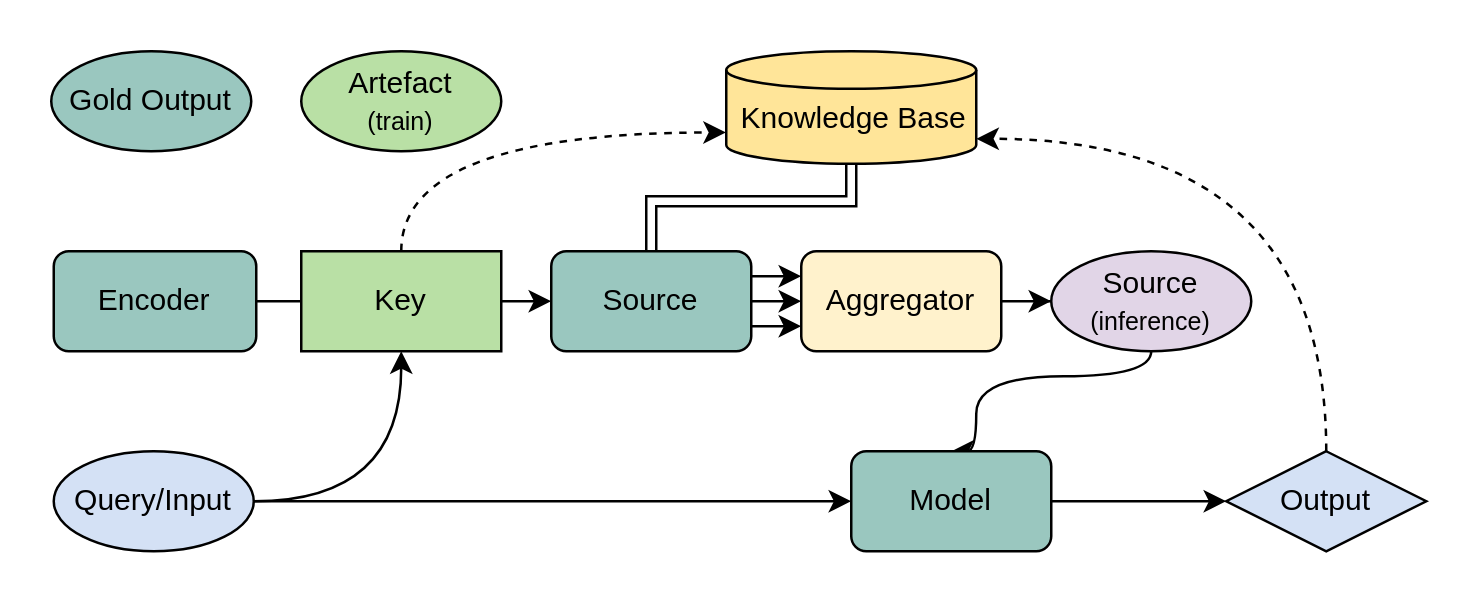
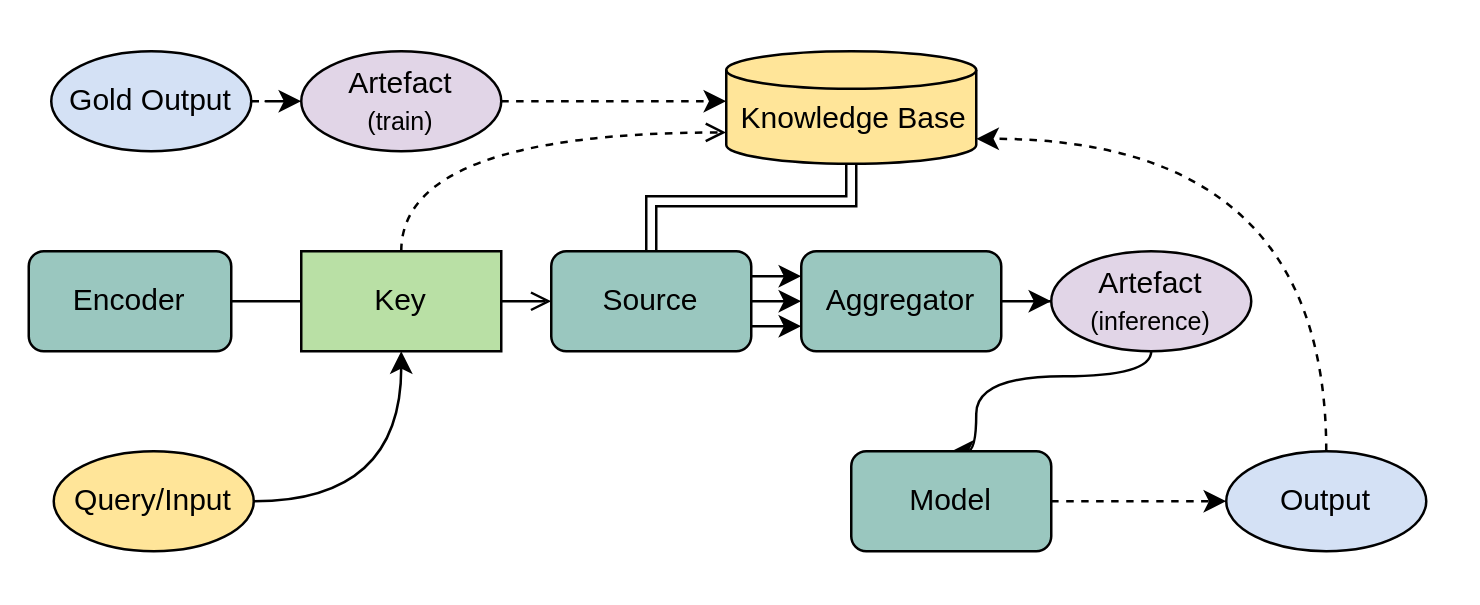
(151, 101) -> (151, 101)
none -> (282, 101)
(401, 101) -> (401, 101)
none -> (607, 101)
(707, 133) -> (712, 133)
(155, 301) -> (130, 301)
(533, 301) -> (536, 301)
(901, 301) -> (901, 301)
(1151, 301) -> (1151, 301)
(154, 501) -> (154, 501)
(565, 501) -> none
(1132, 501) -> (1132, 501)
(1326, 501) -> (1326, 501)
